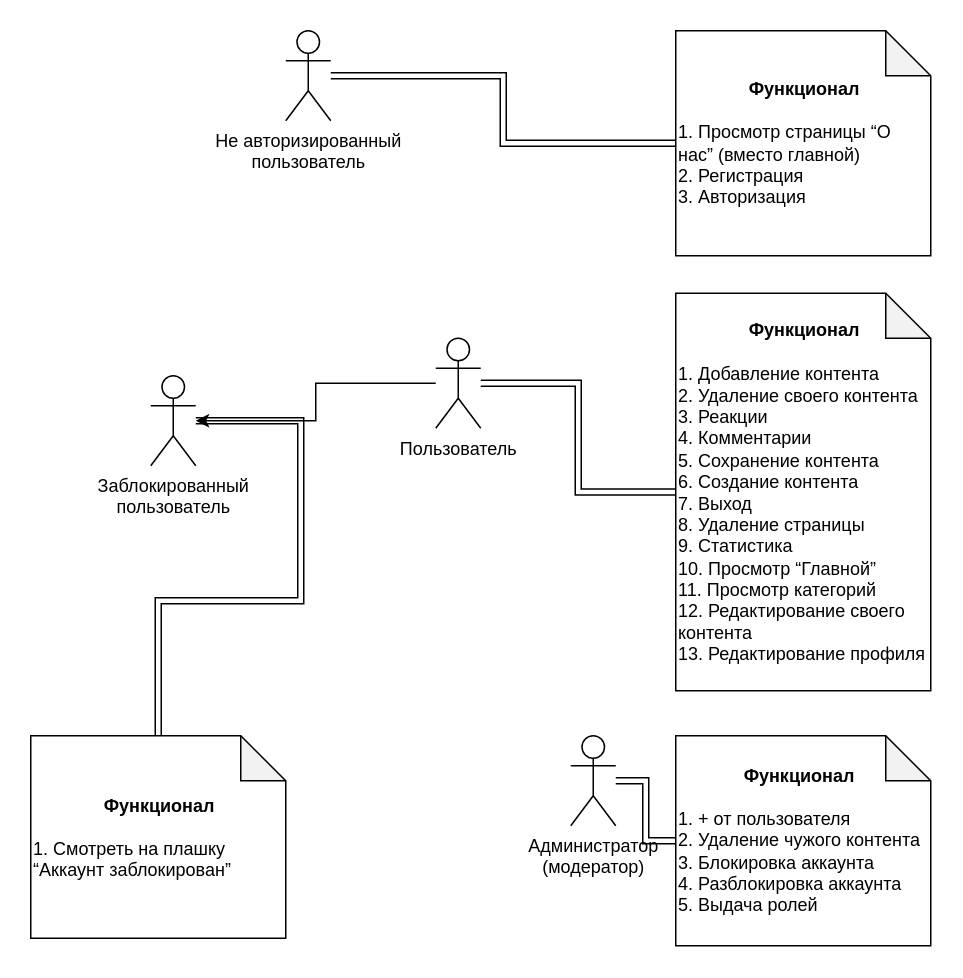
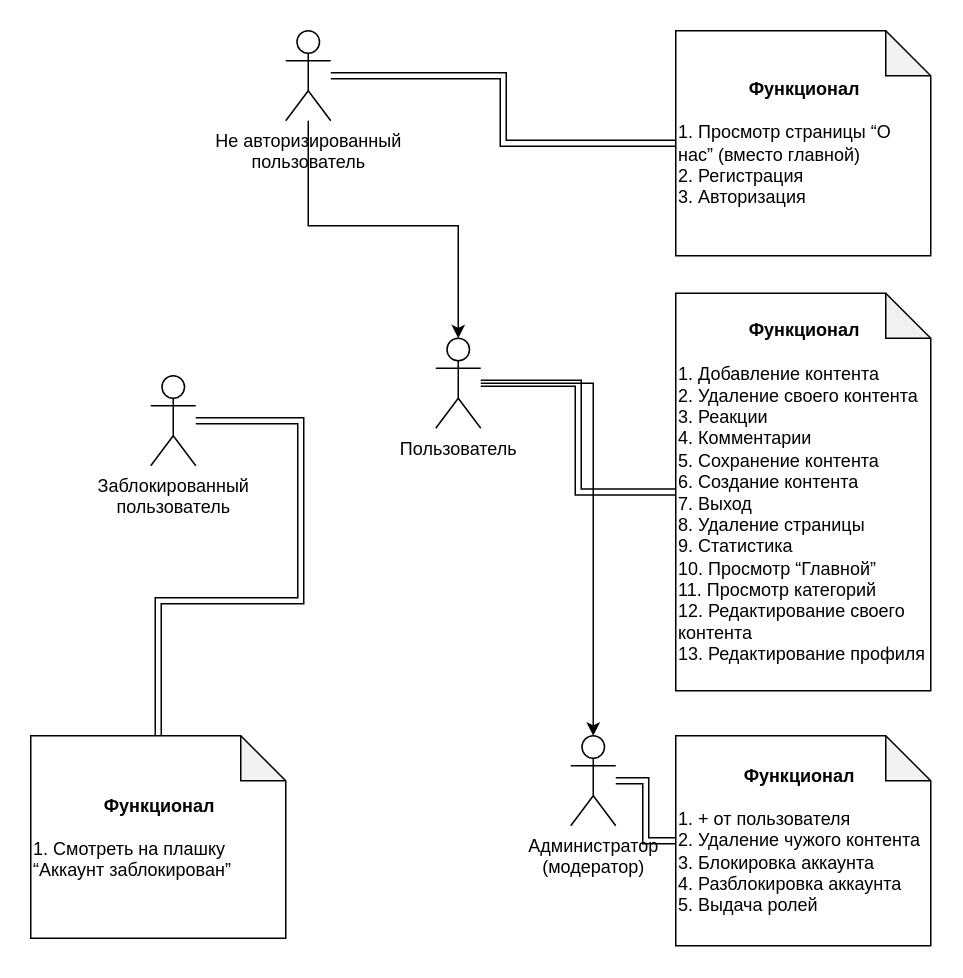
none -> (381, 226)
(349, 383) -> (593, 499)
